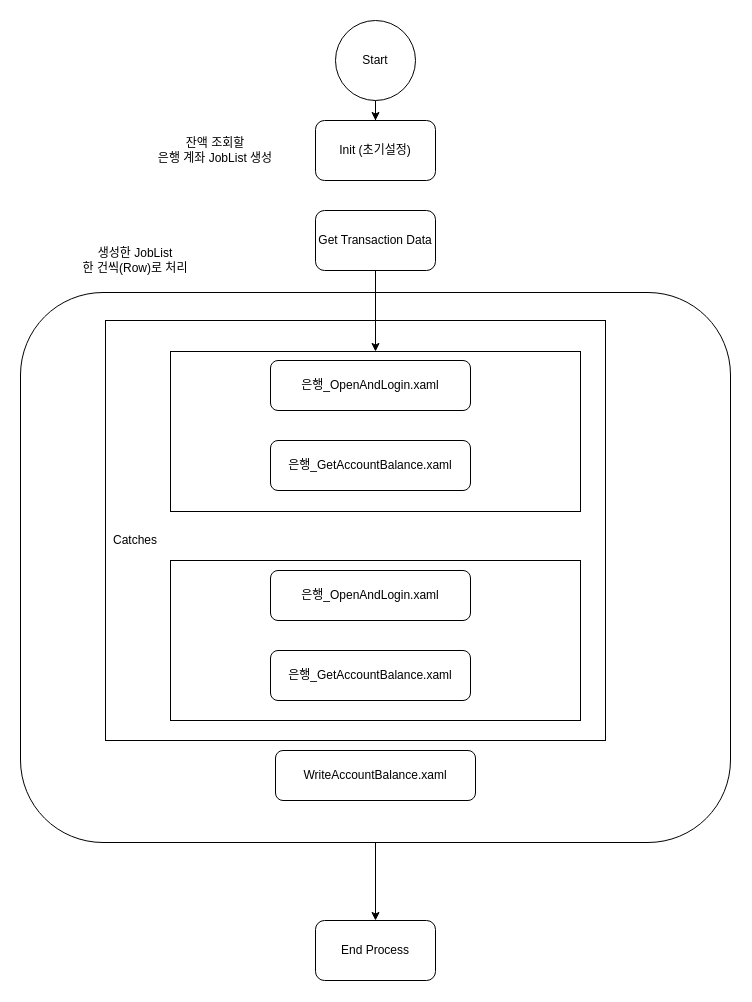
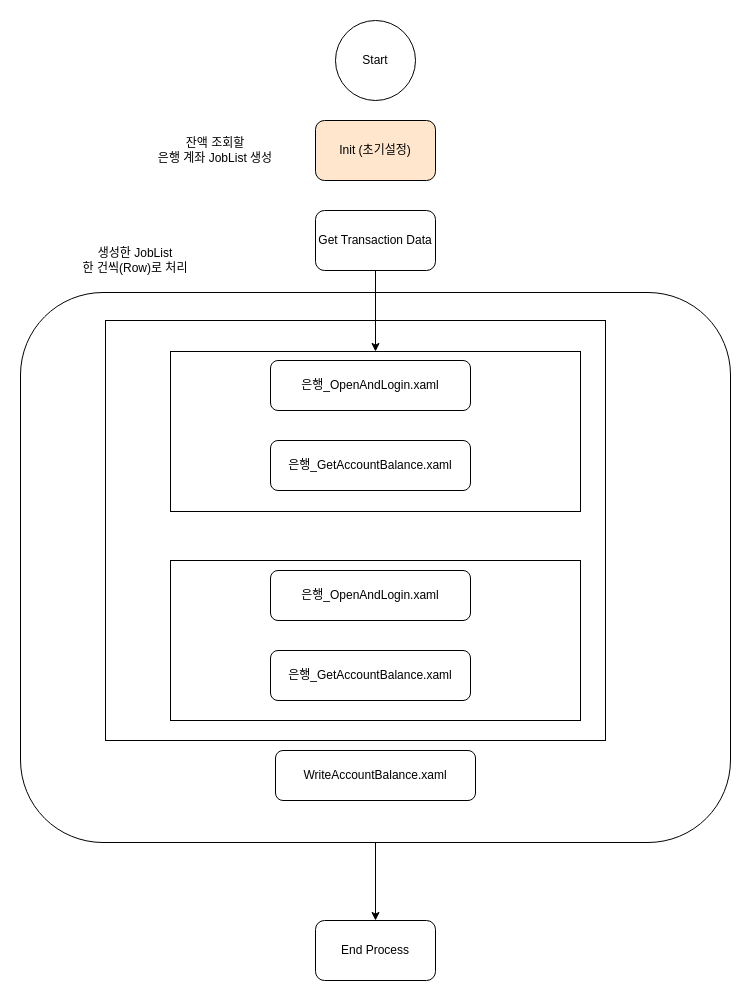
(376, 115) -> none
(376, 151) -> (376, 151)
(136, 541) -> none
